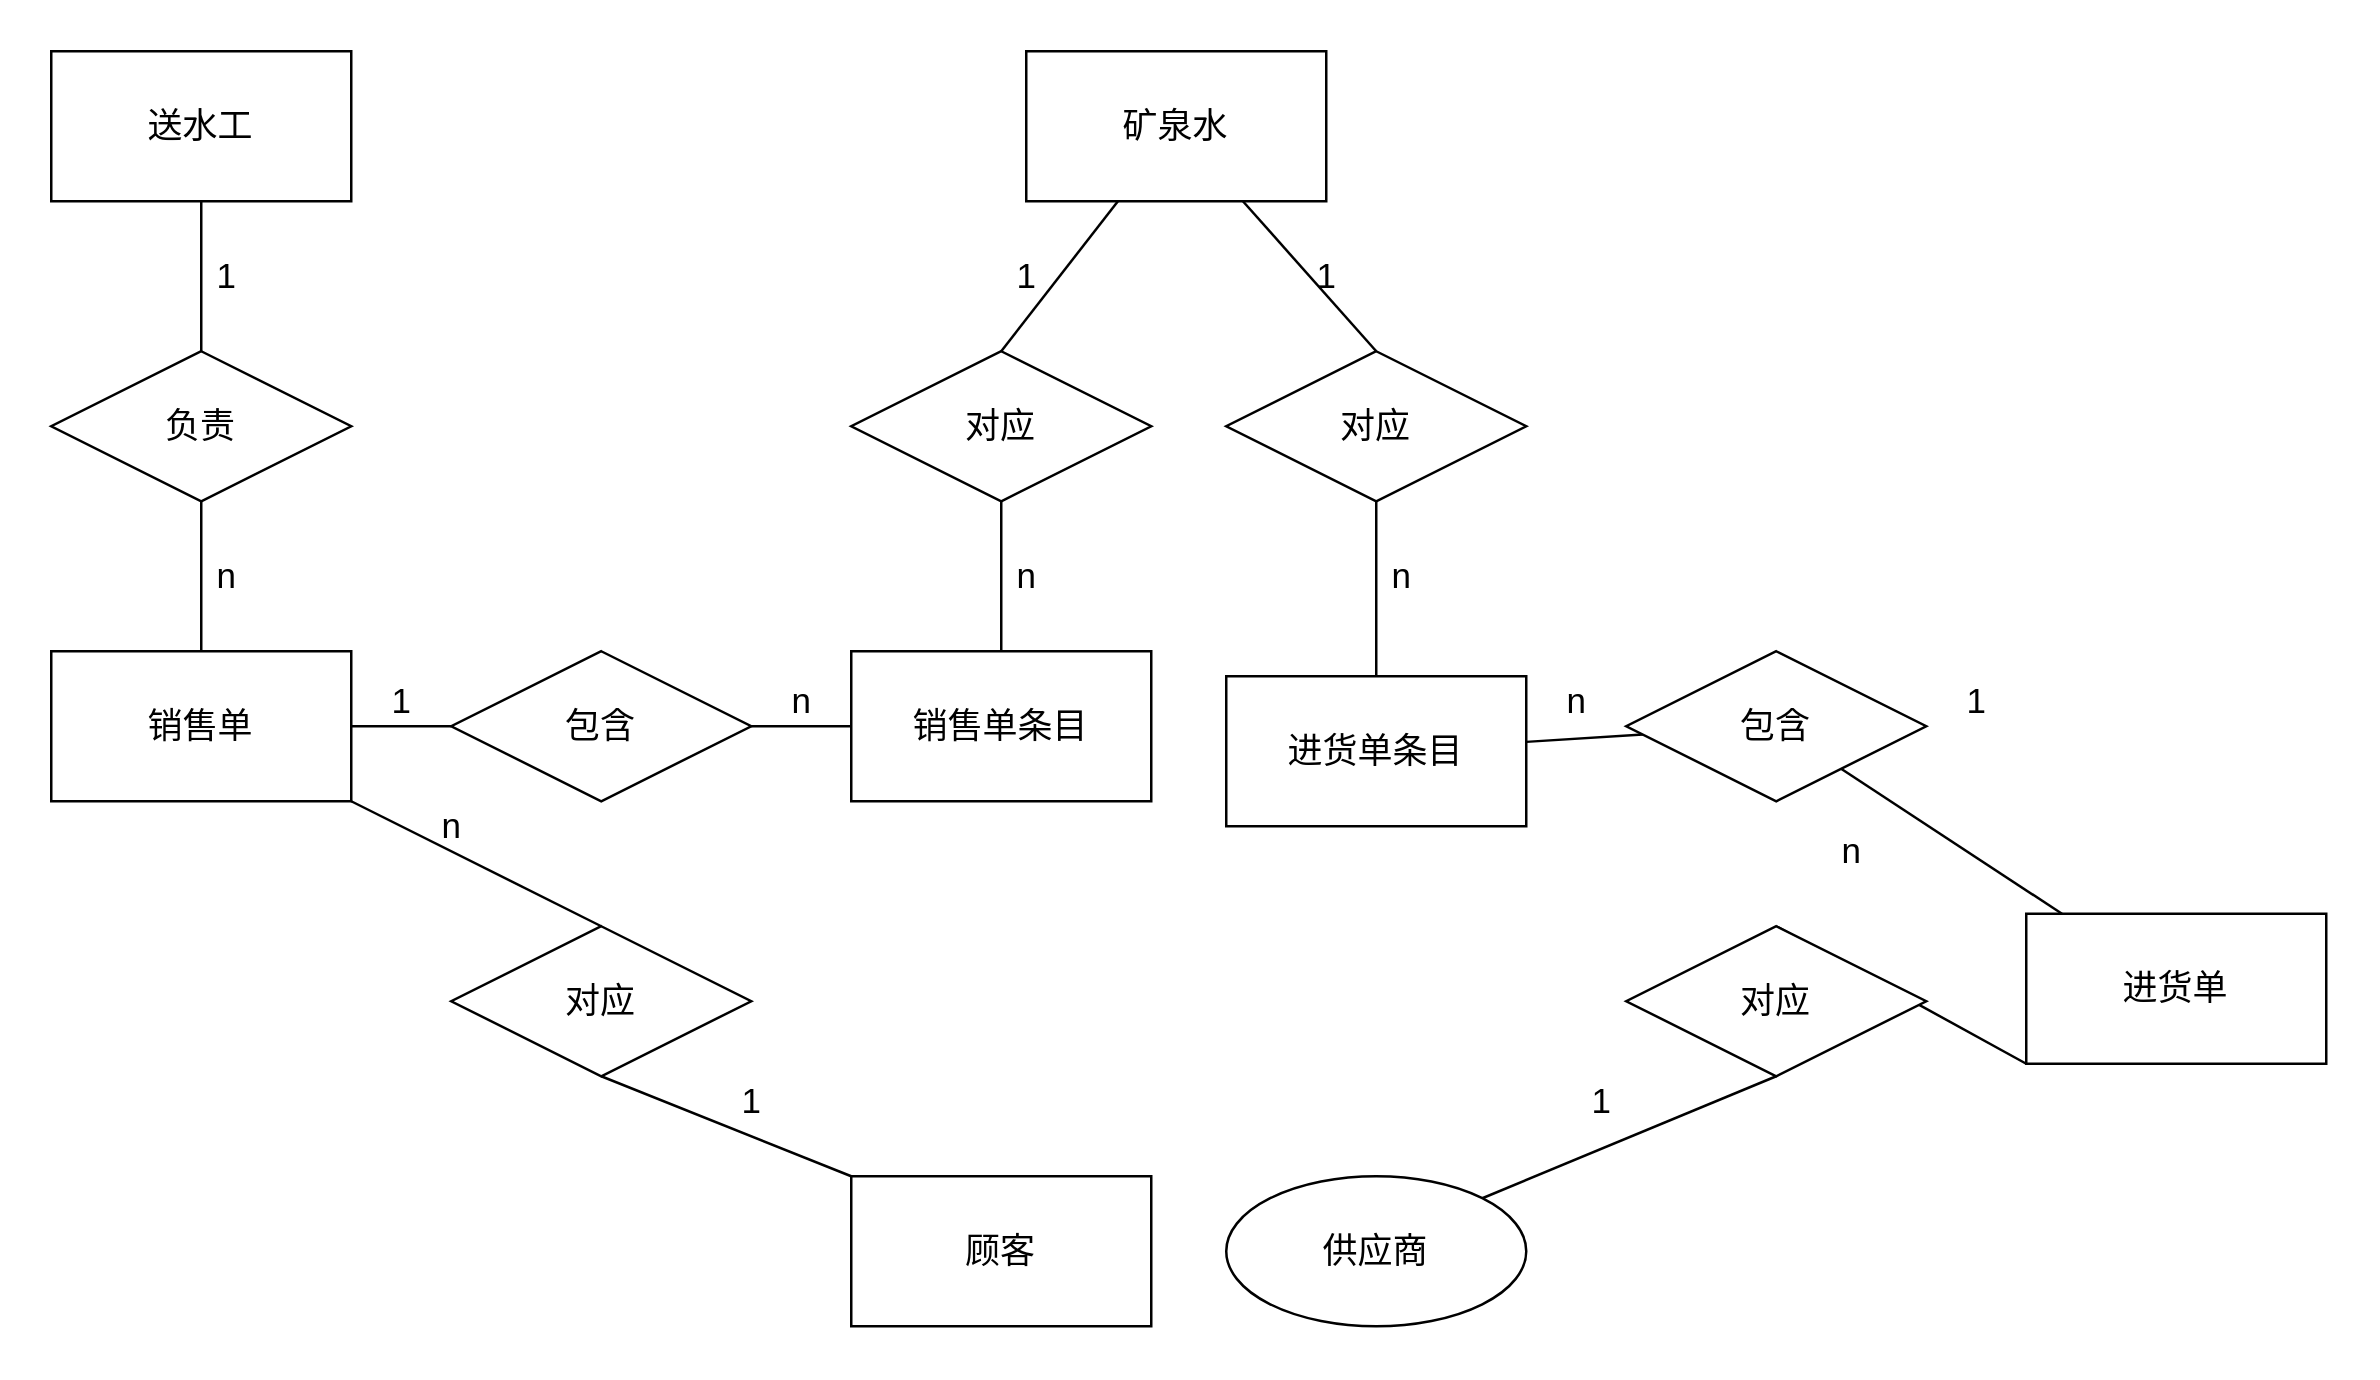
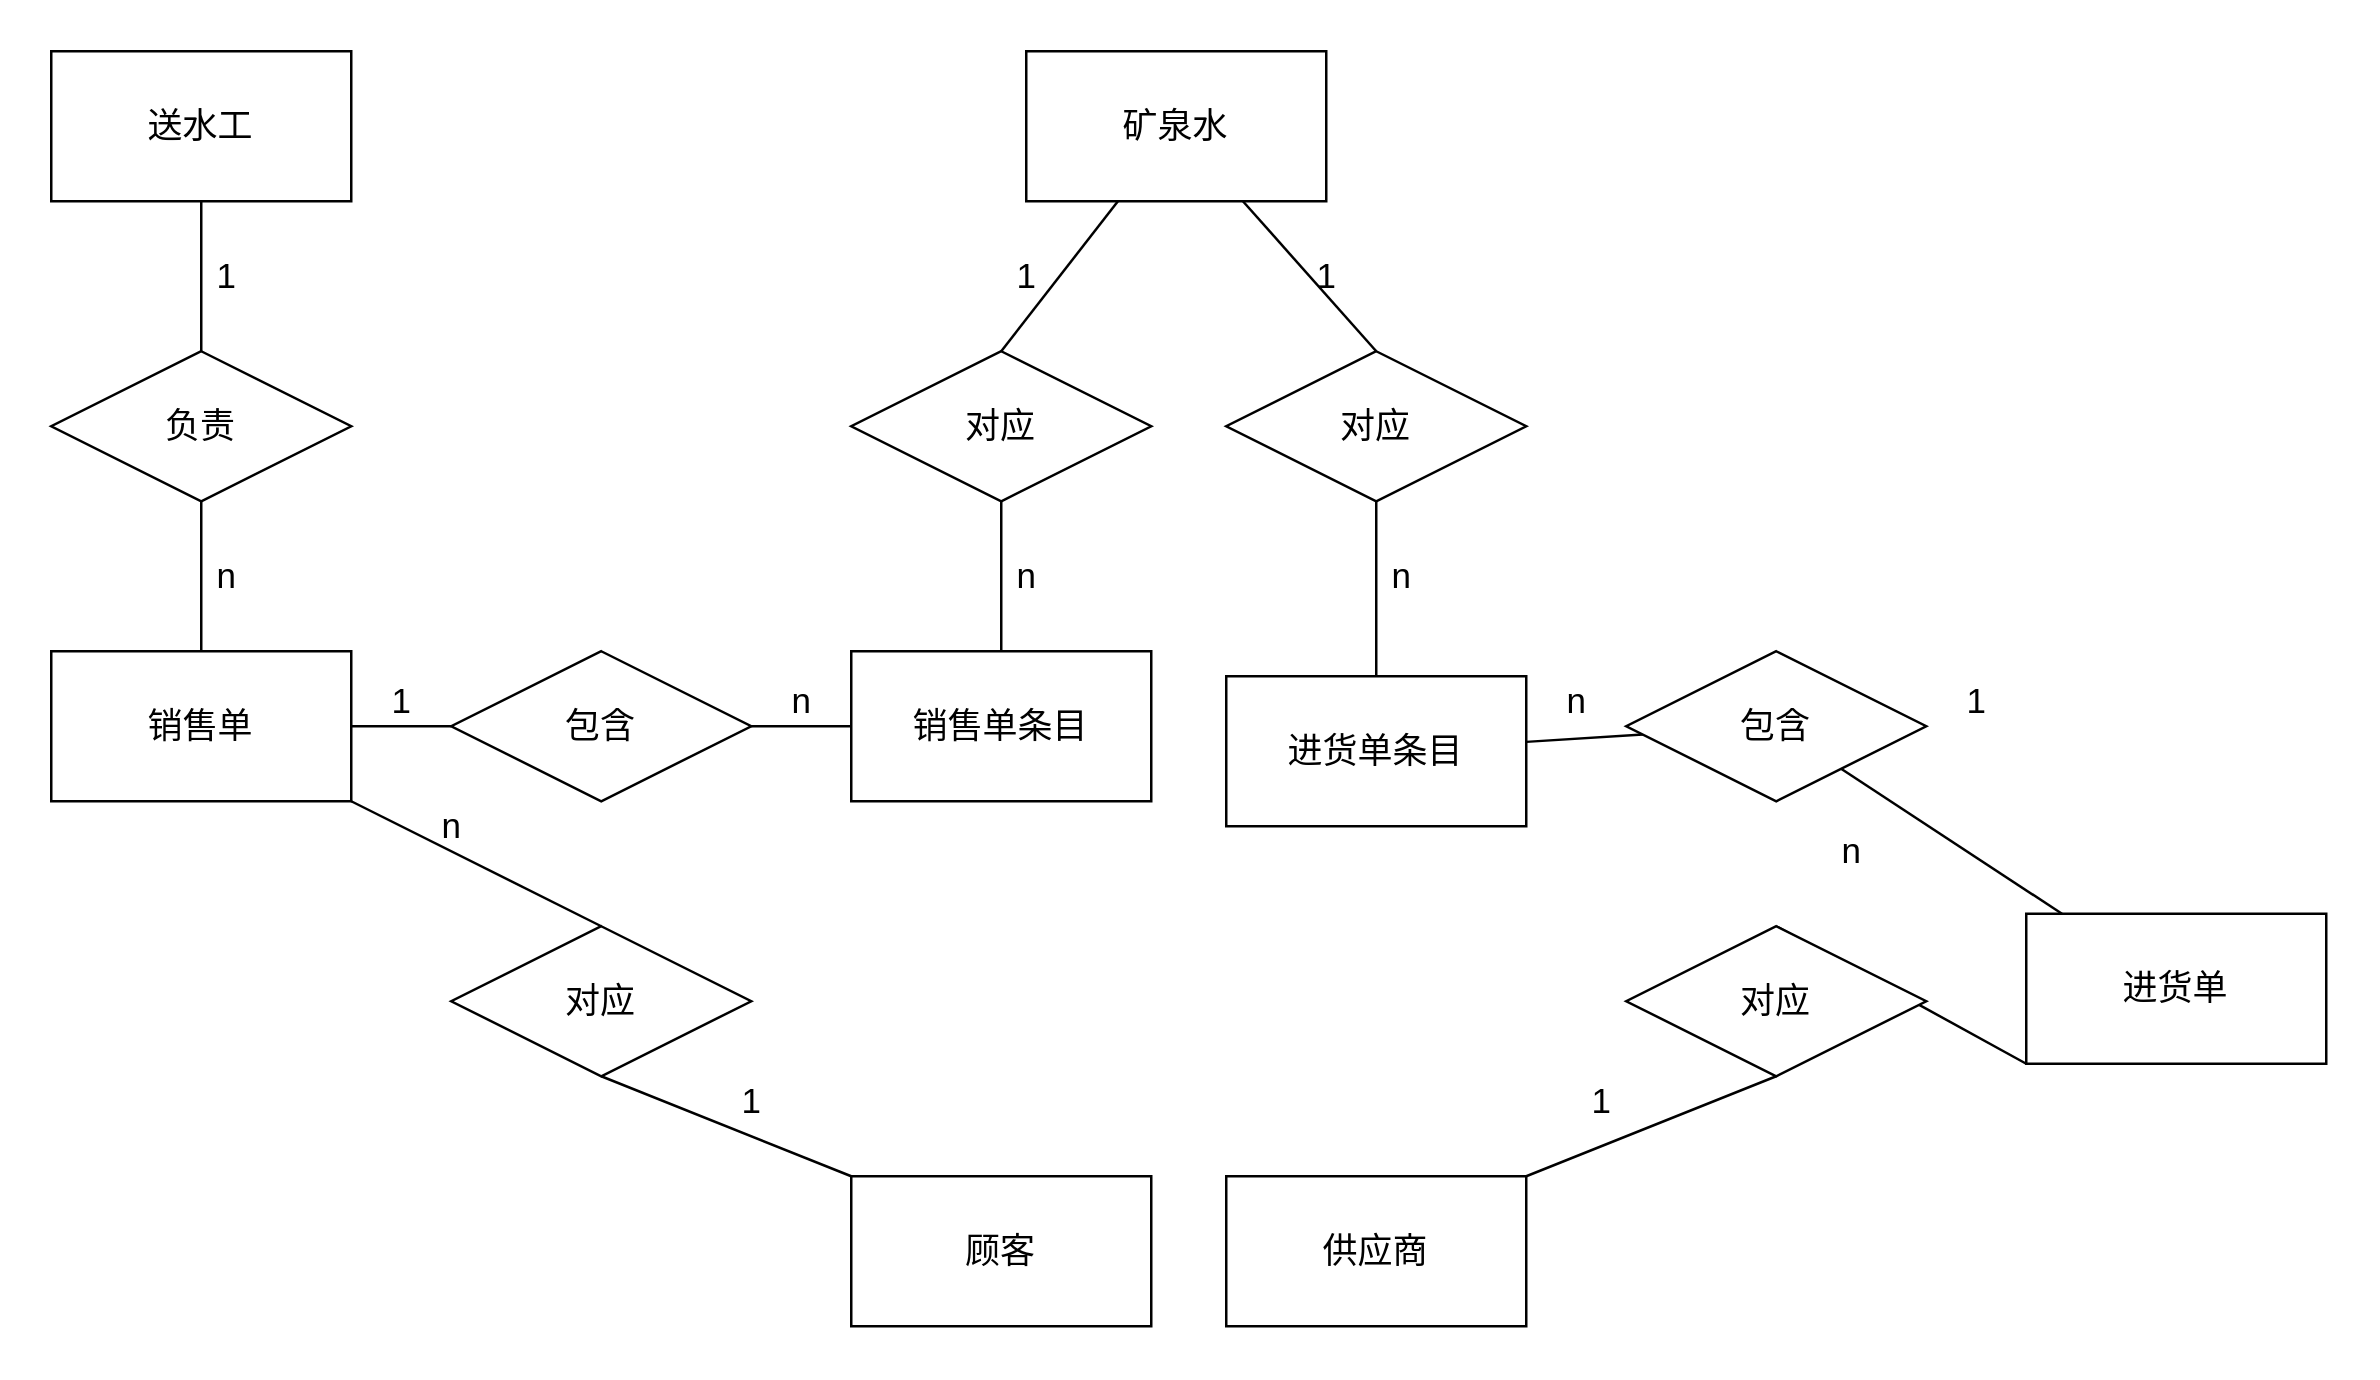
(1376, 1251) -> (1376, 1251)
